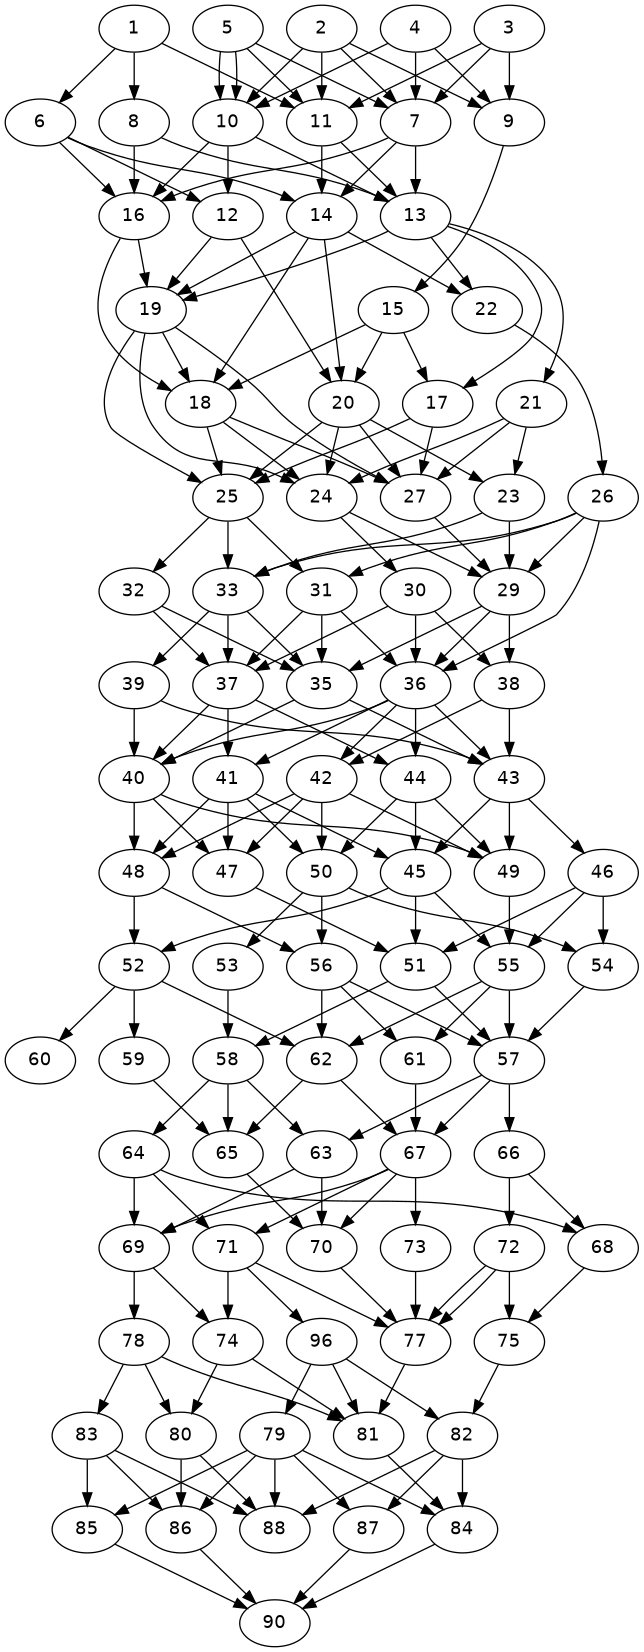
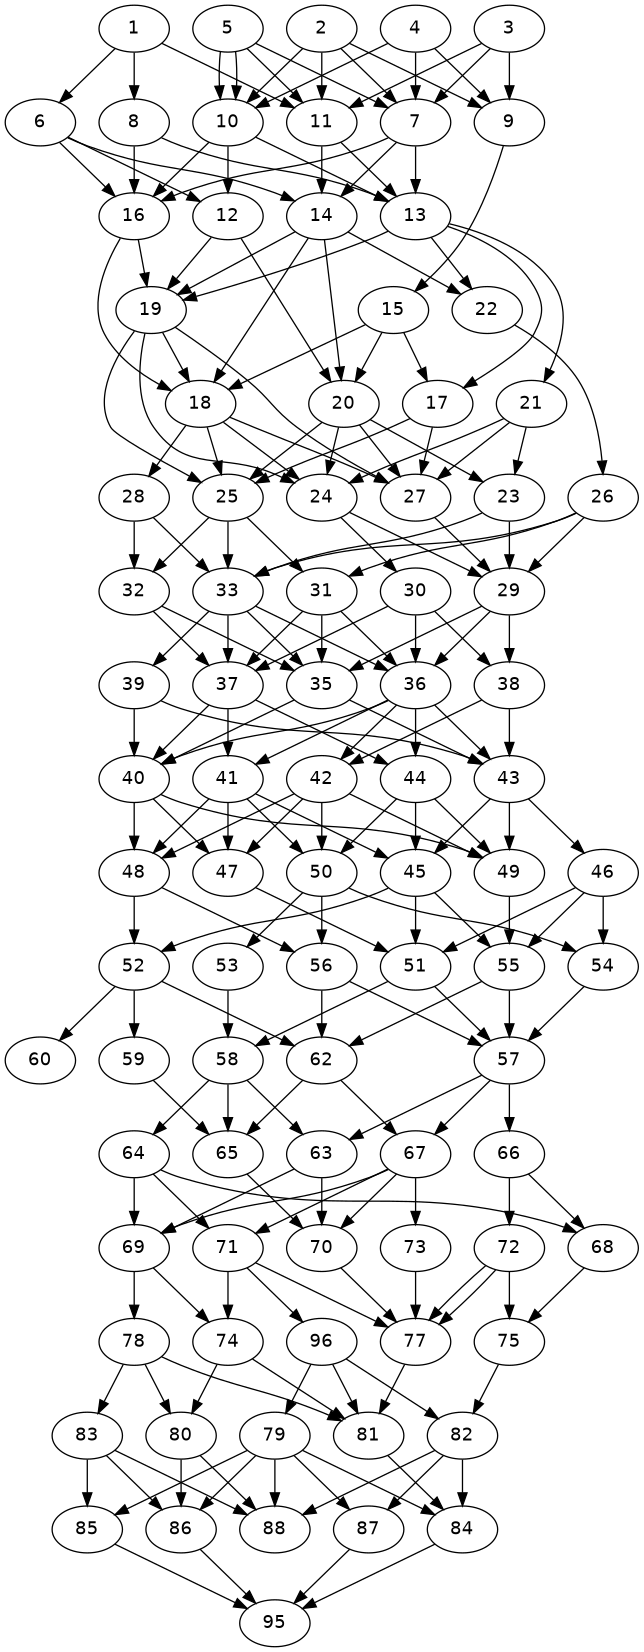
none -> (134, 498)
(553, 617) -> (313, 634)
(416, 1060) -> none
(275, 1623) -> (275, 1623)
